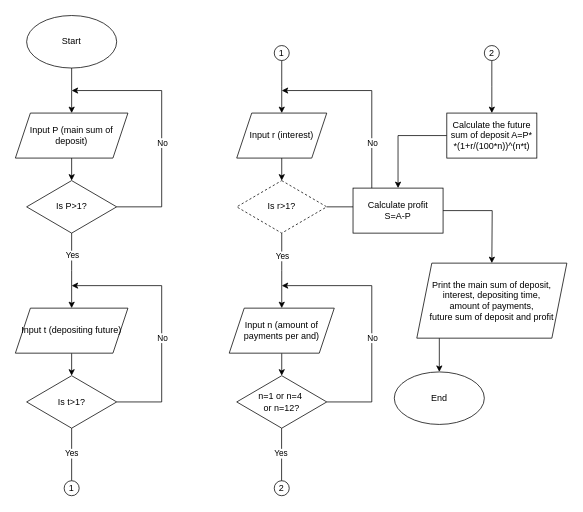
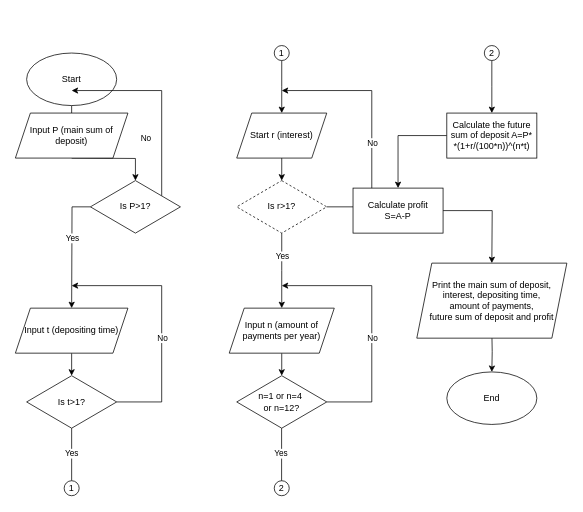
(72, 42) -> (72, 79)
(282, 135) -> (282, 135)
(72, 207) -> (135, 207)
(72, 330) -> (72, 330)
(282, 330) -> (282, 330)
(439, 398) -> (492, 398)
